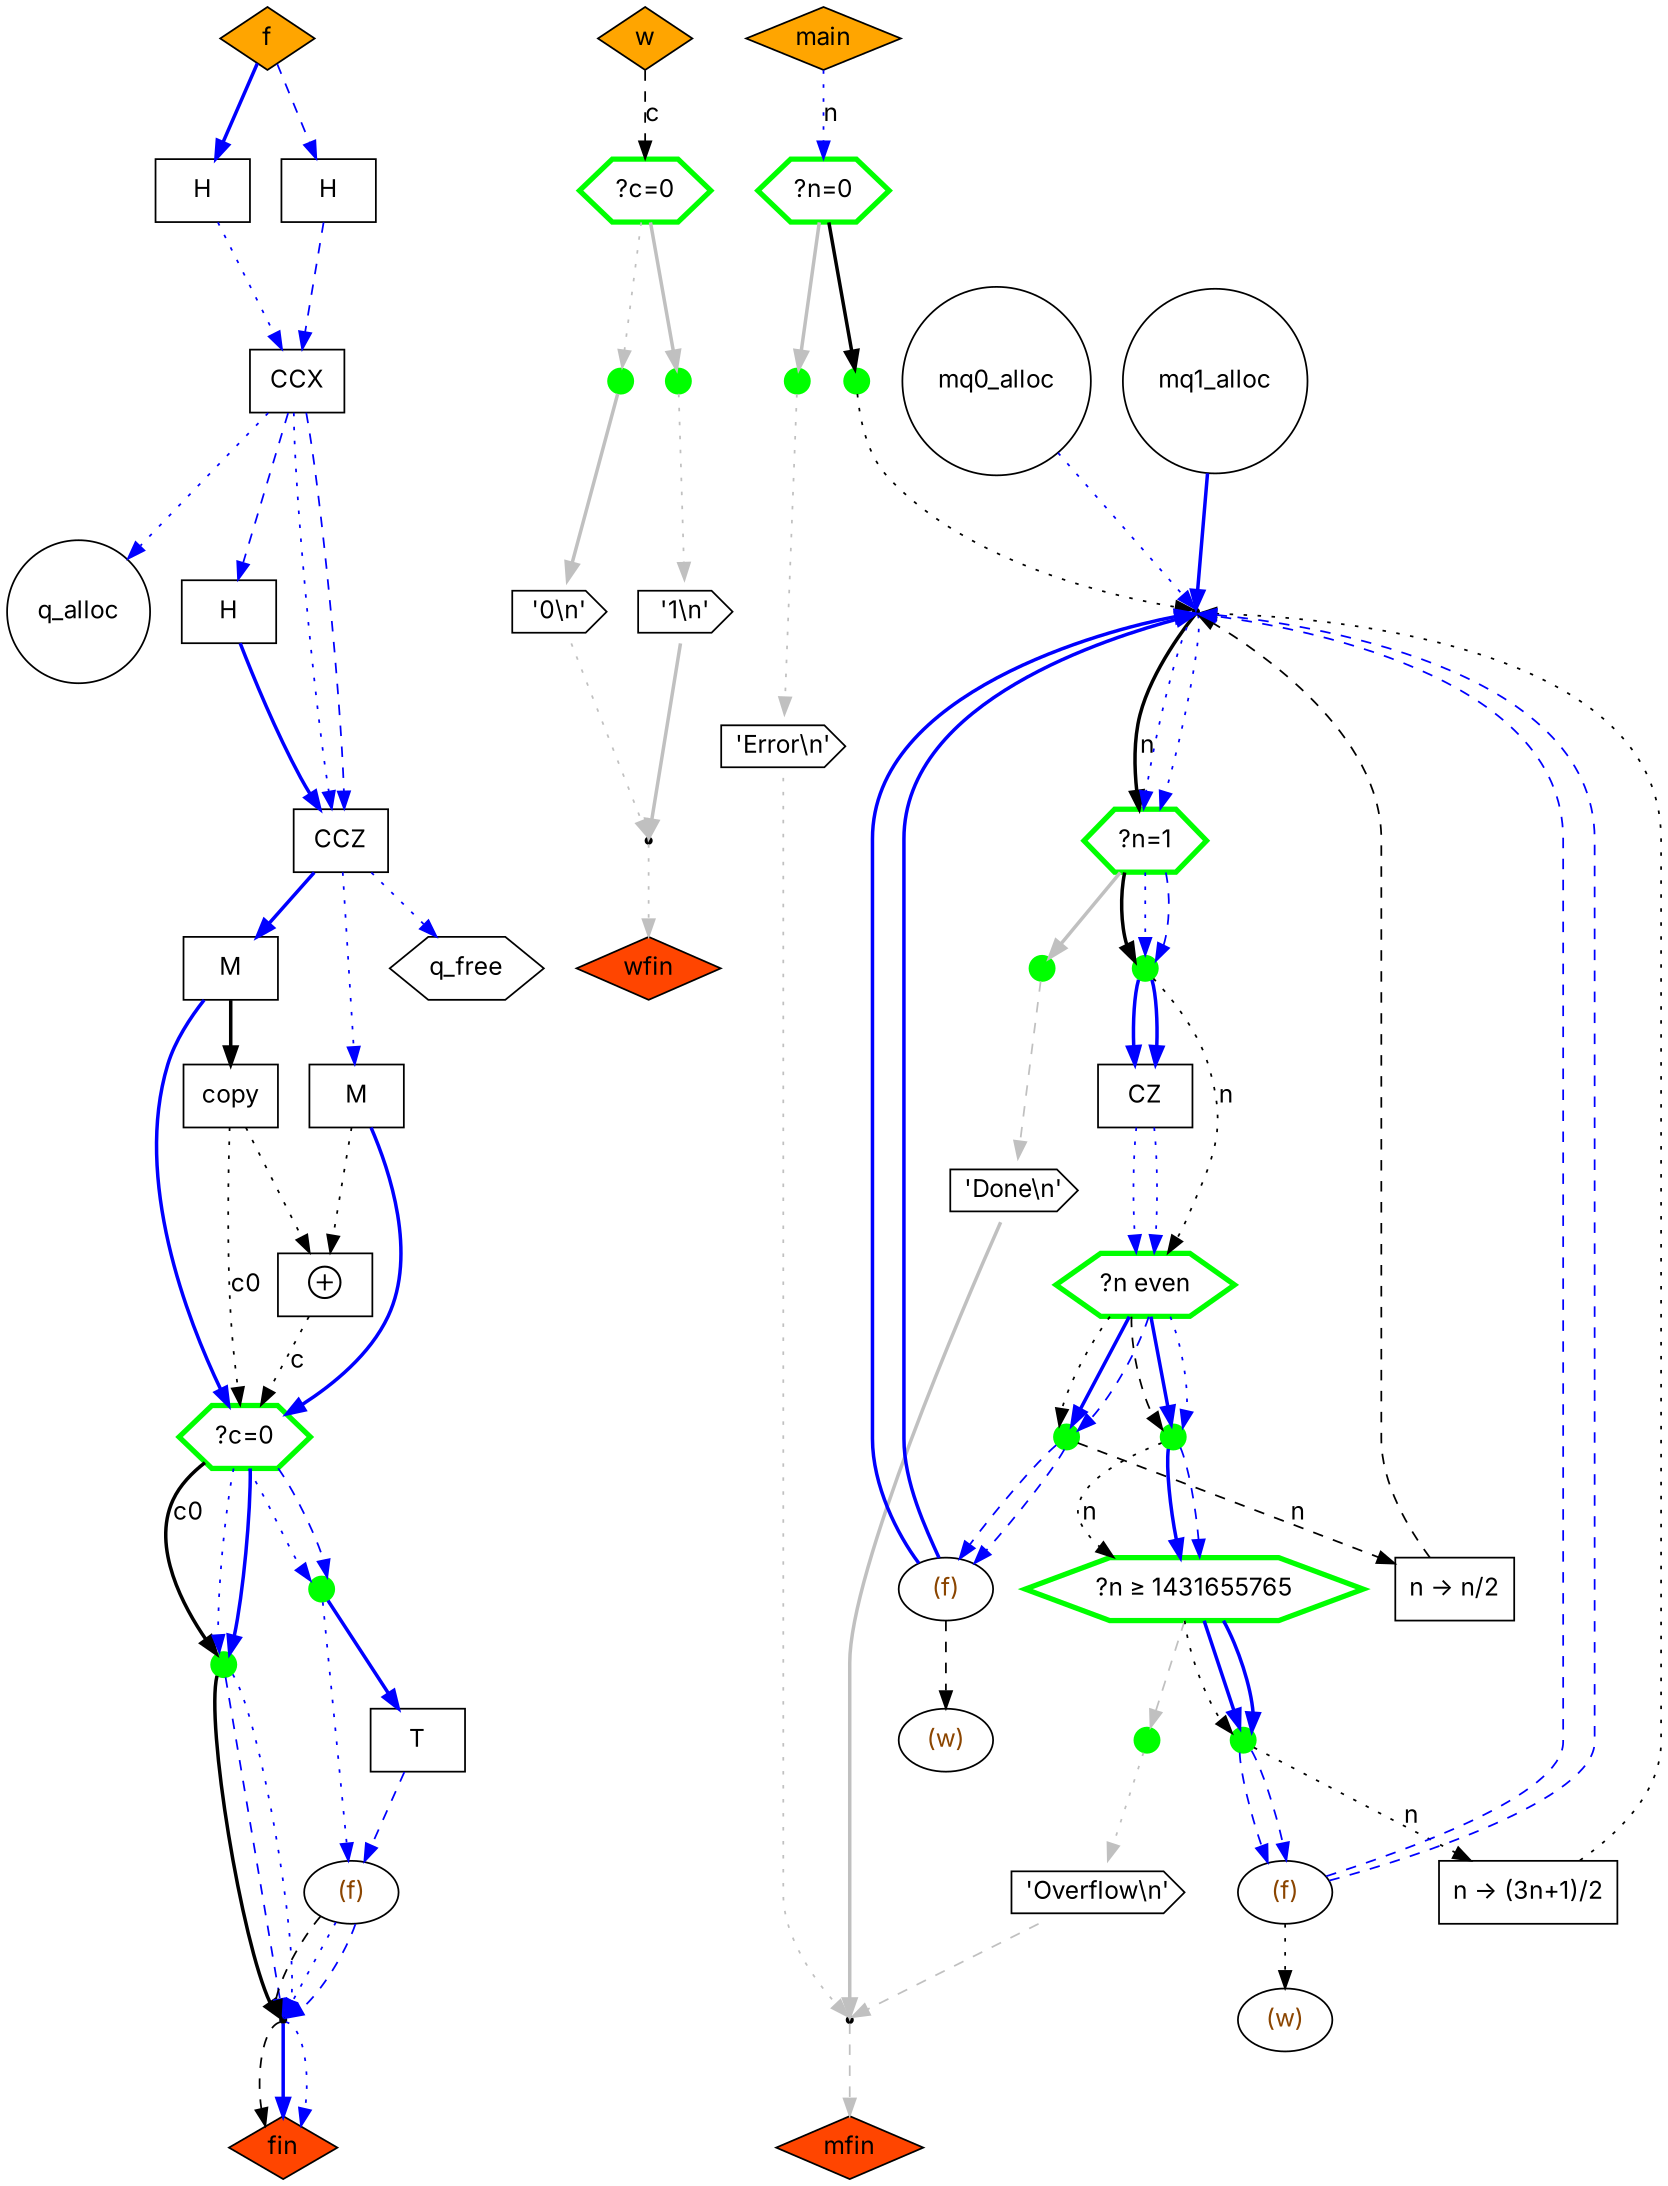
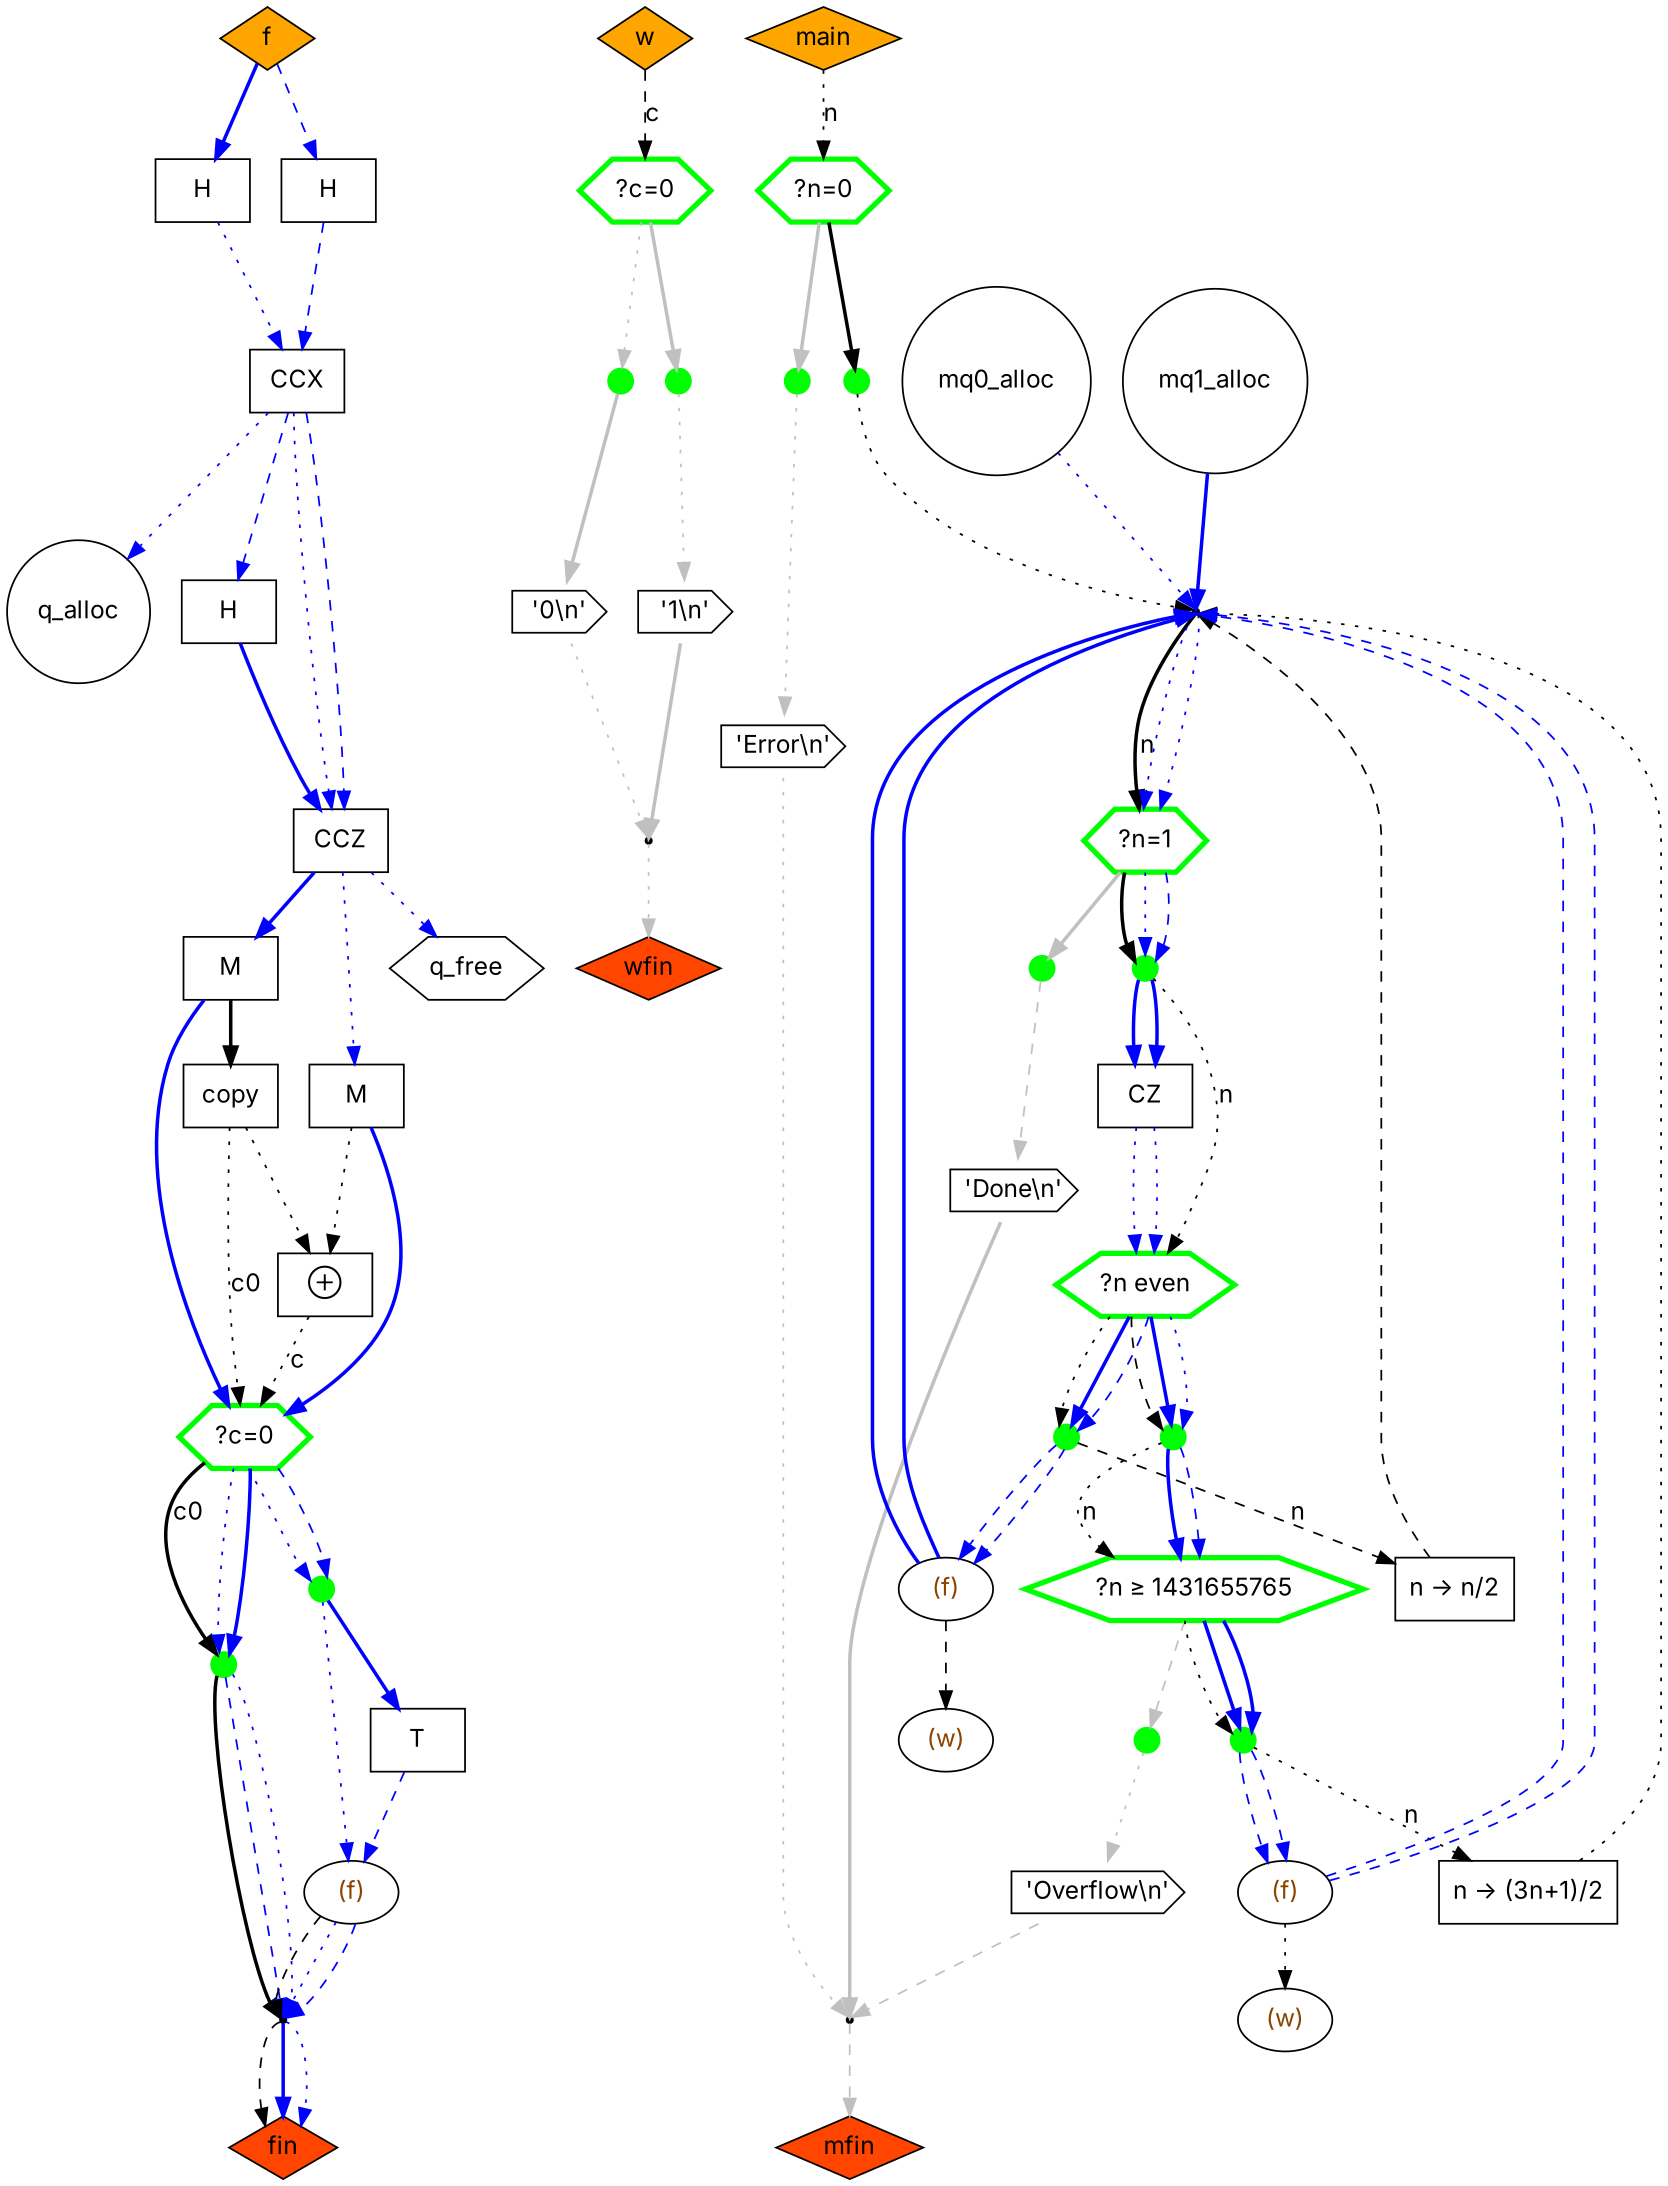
(824, 106) -> (824, 106)
